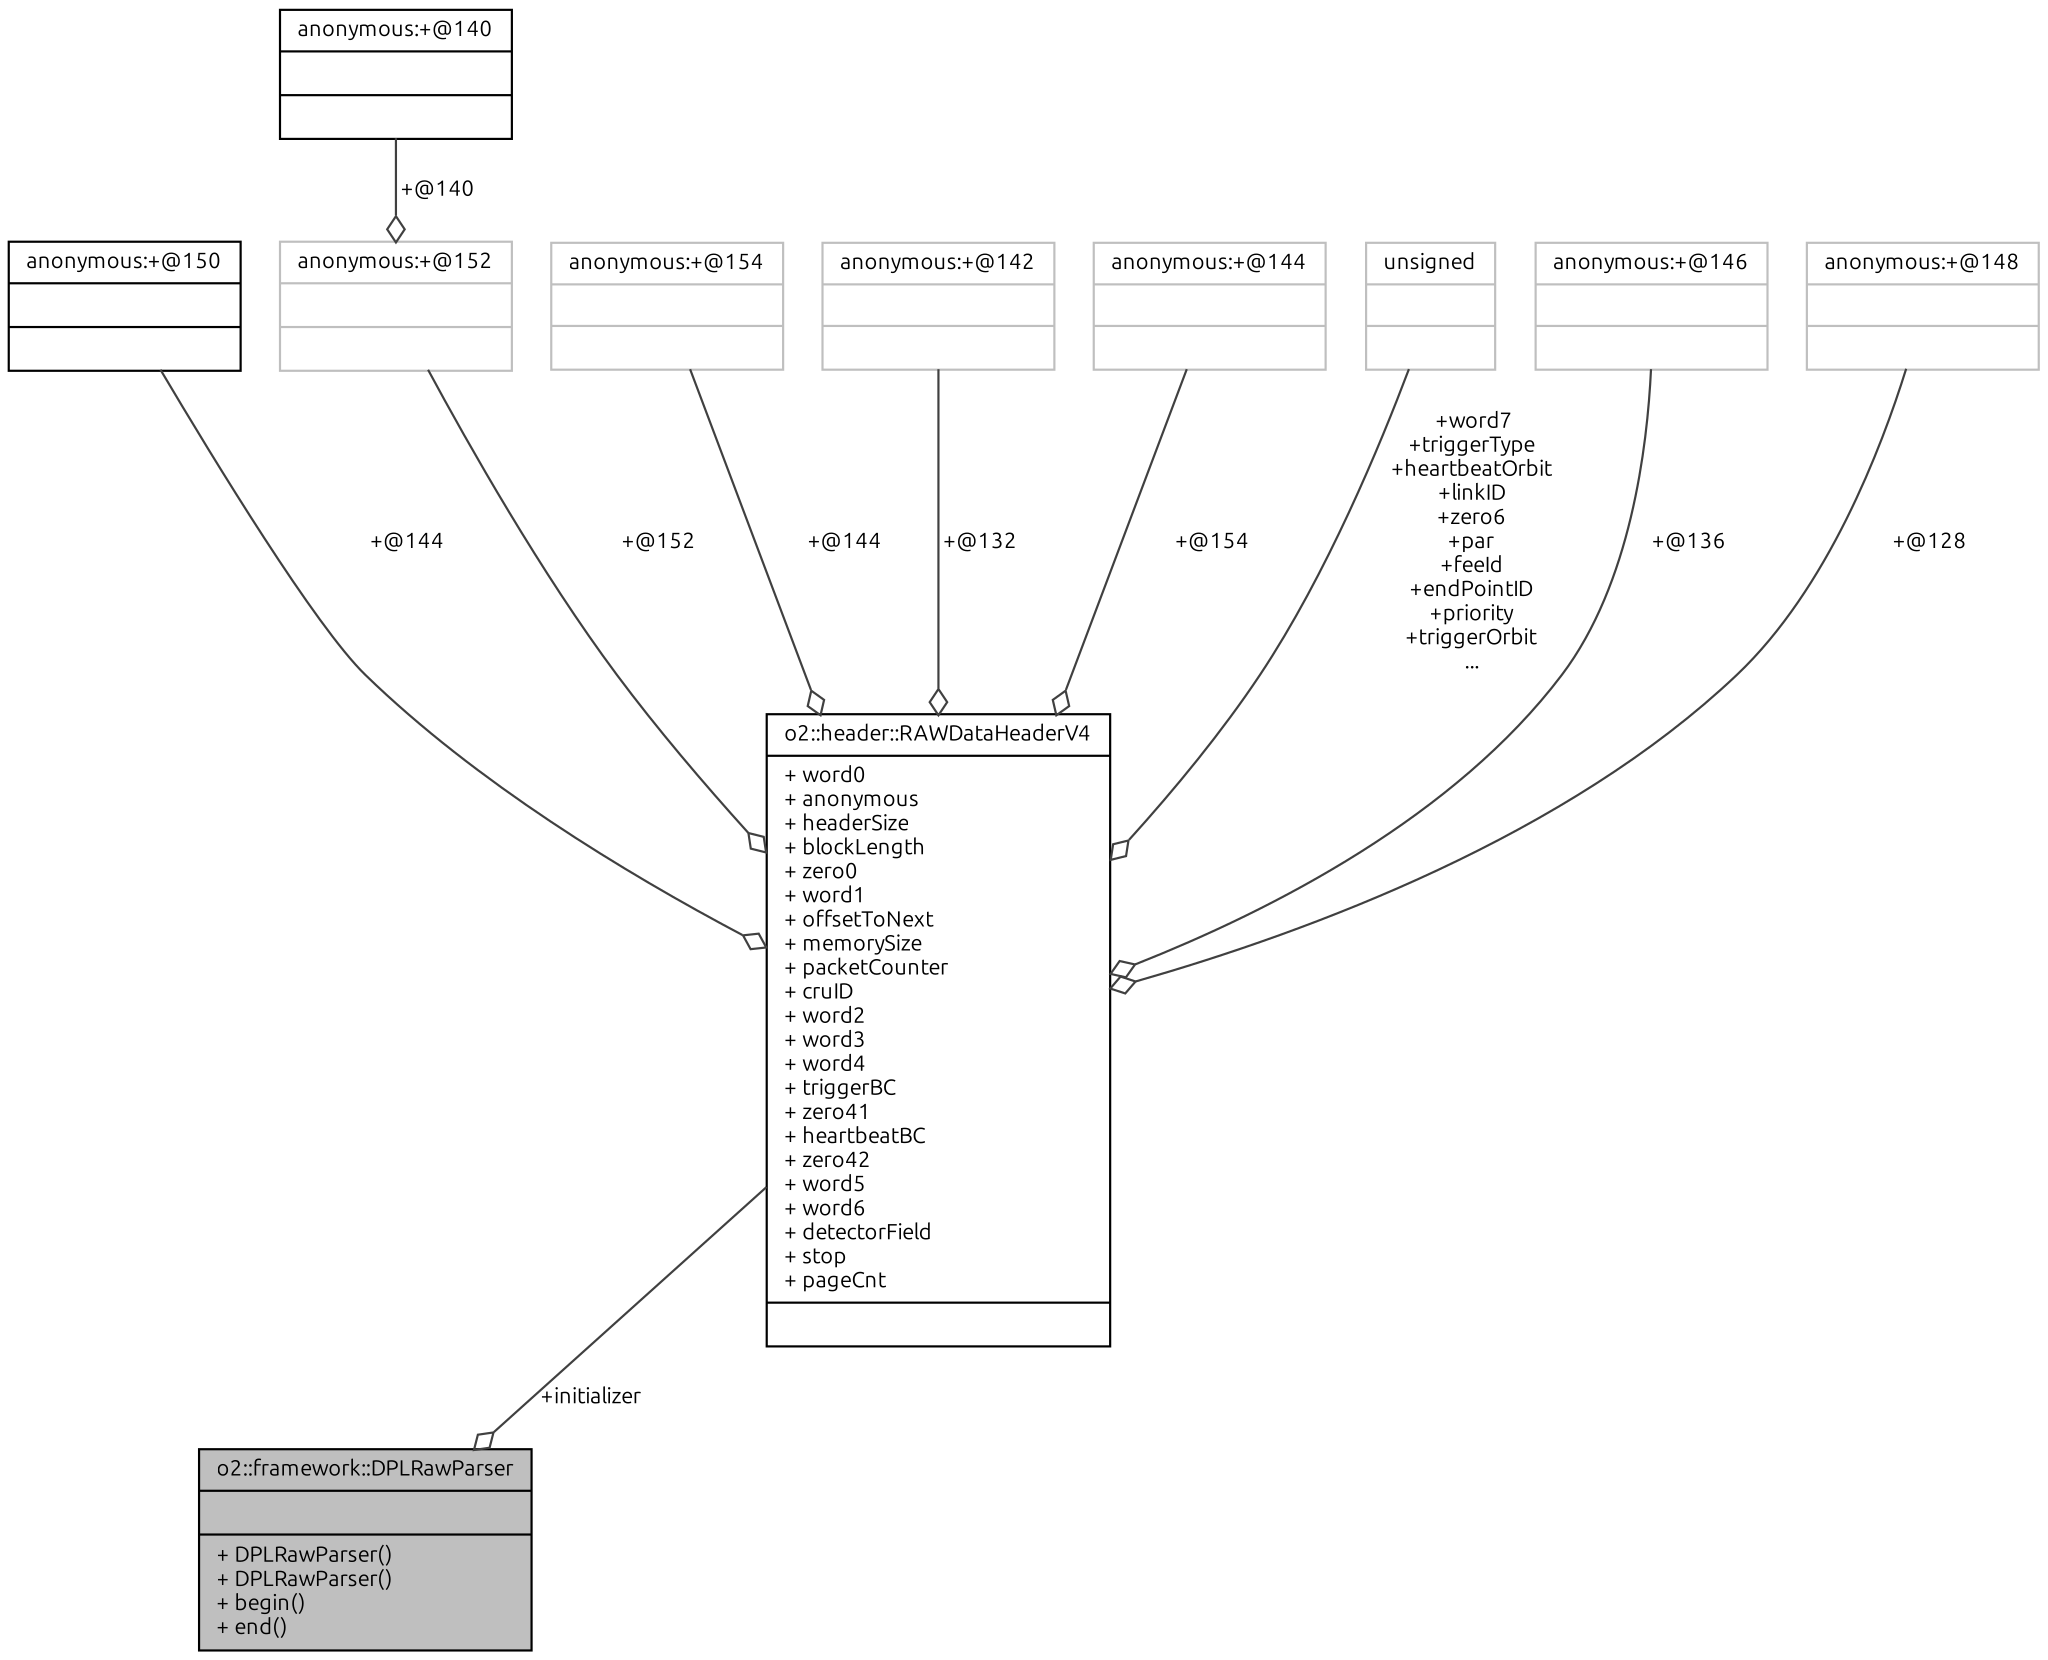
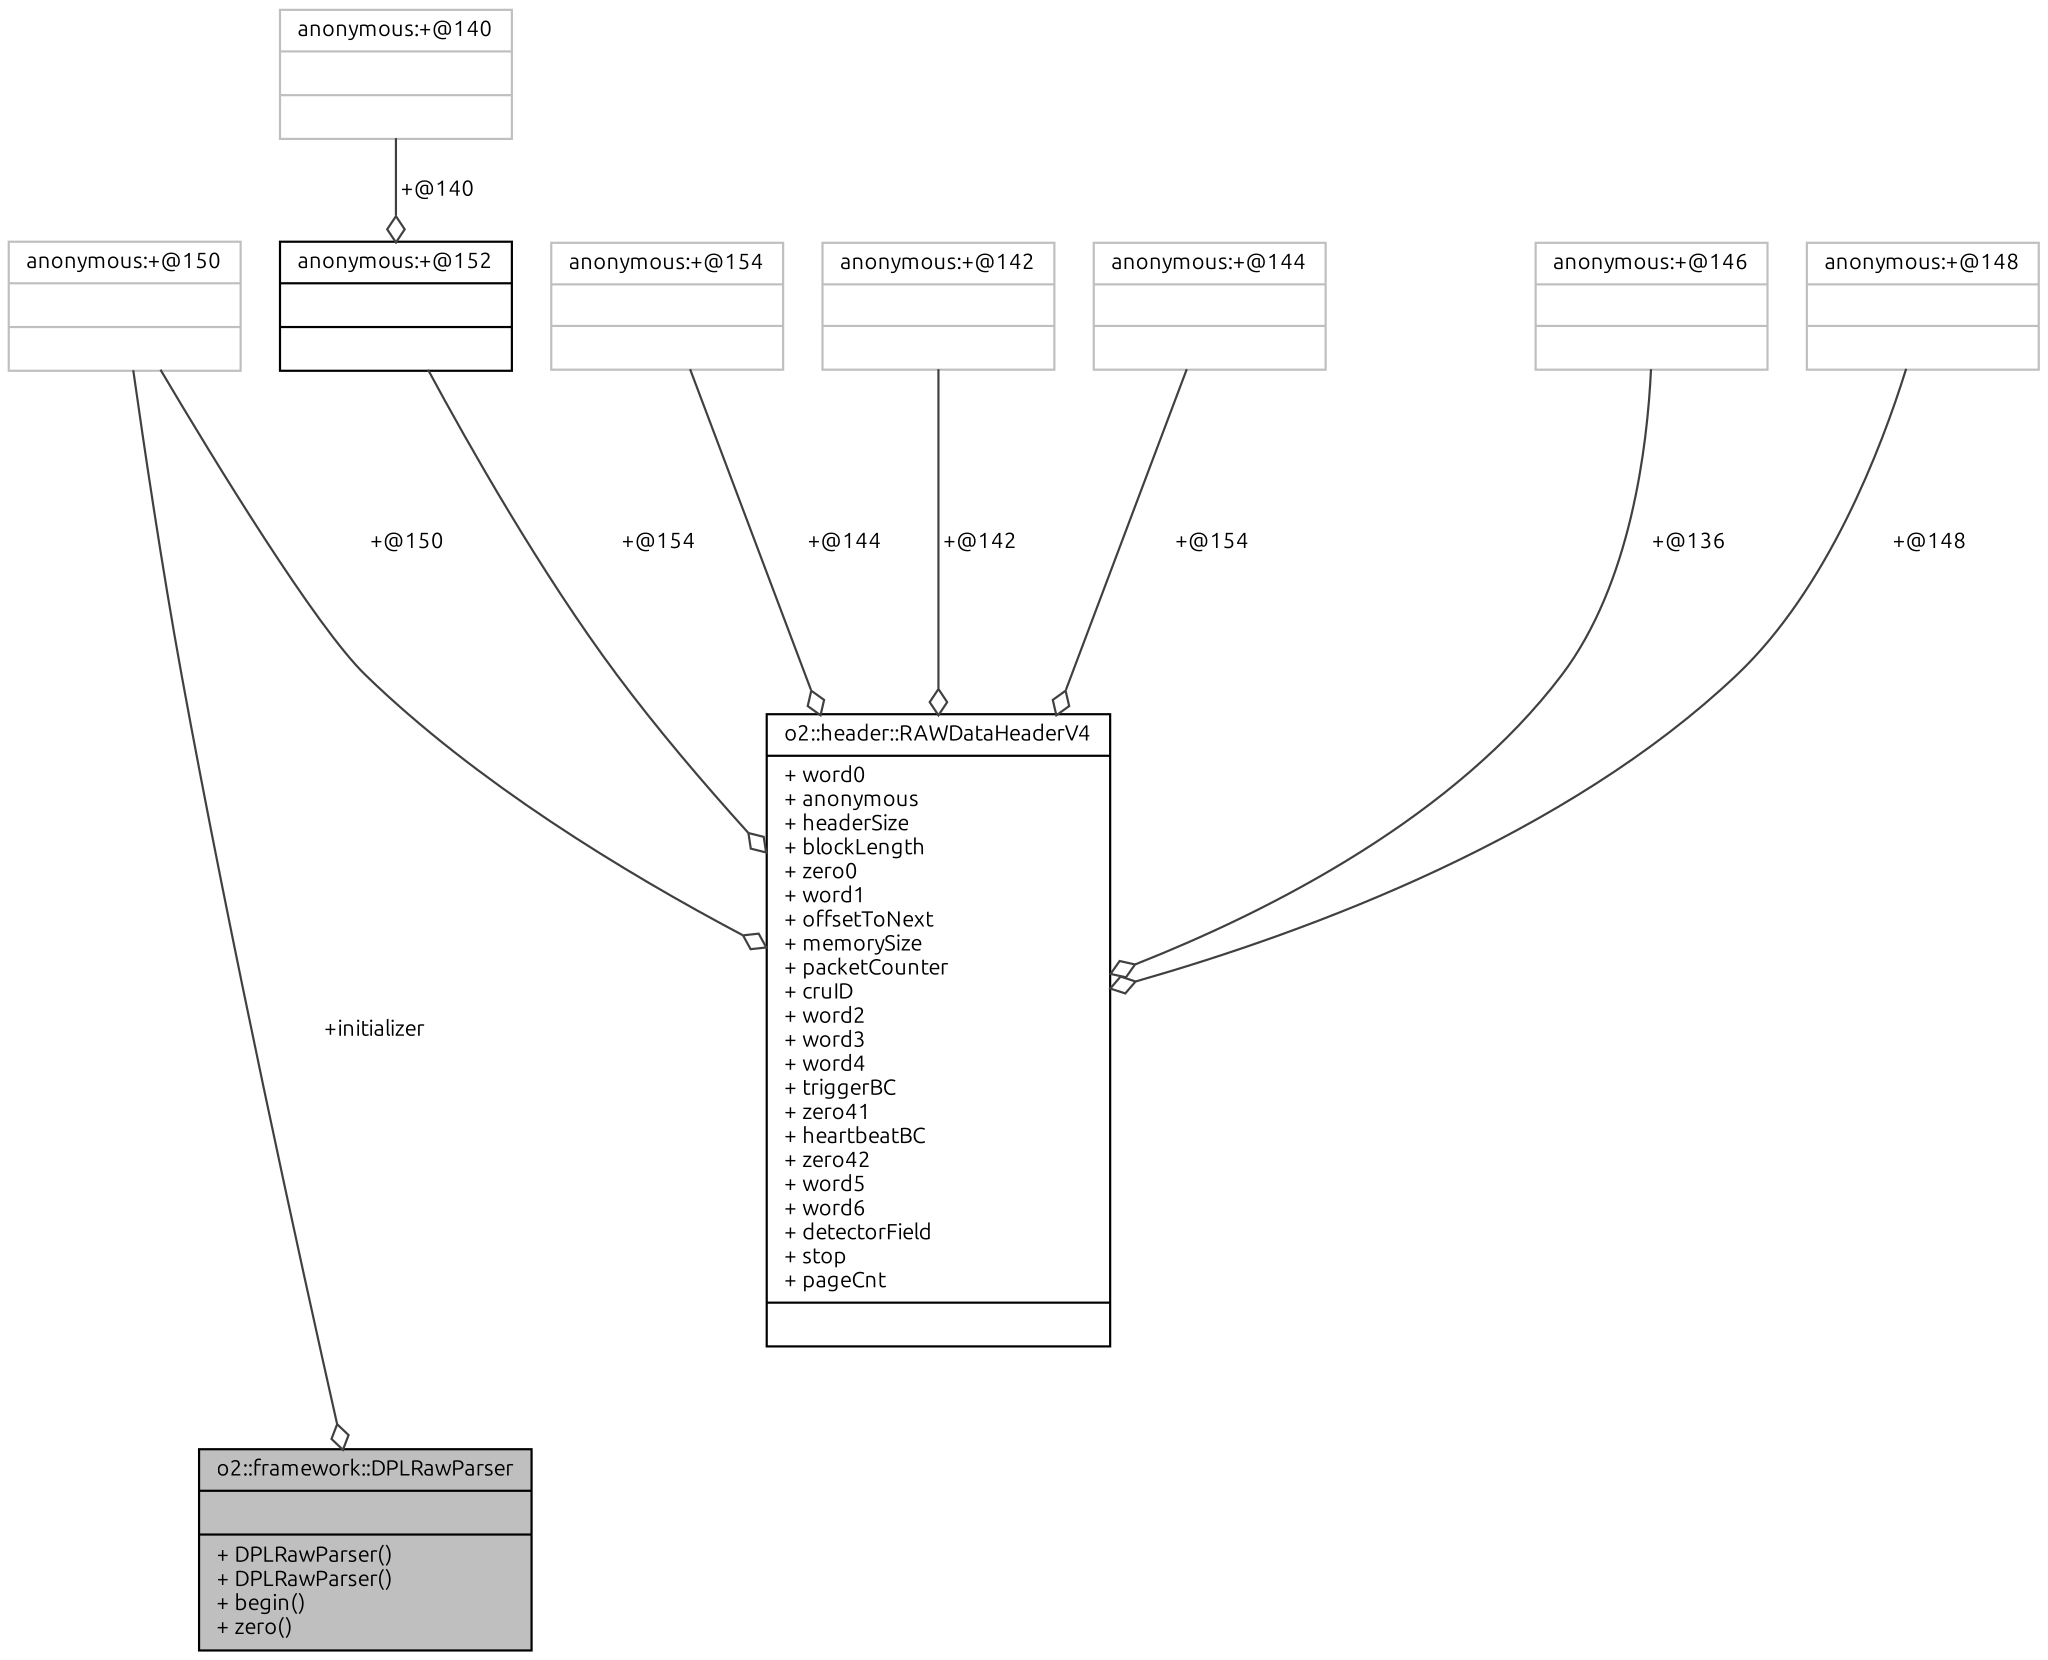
(396, 74) -> (396, 74)
(125, 306) -> (125, 306)
(396, 306) -> (396, 306)
(1431, 306) -> none
(406, 542) -> (406, 542)
(657, 542) -> (657, 542)
(979, 542) -> (979, 542)
(1928, 542) -> (1928, 542)
(630, 1310) -> (225, 899)
(253, 1628) -> (255, 1628)
